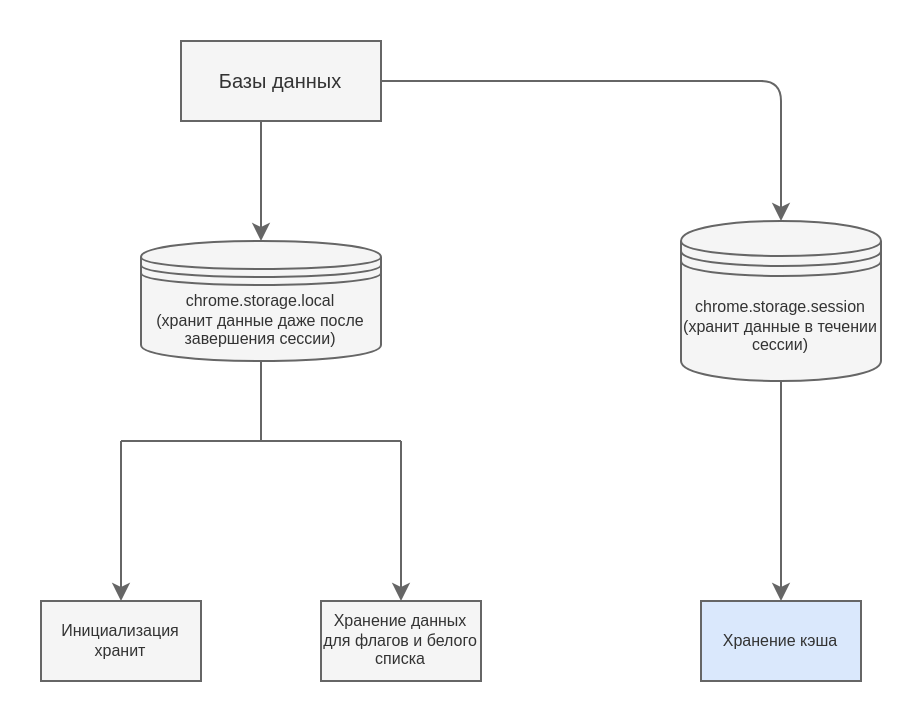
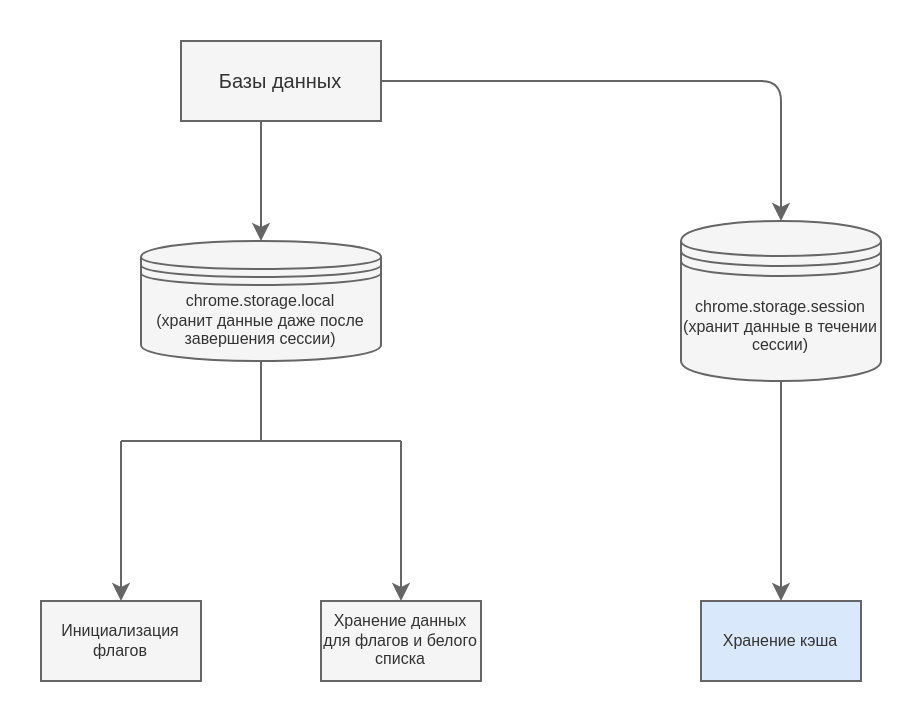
(121, 641) -> (121, 641)
